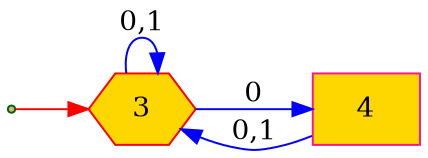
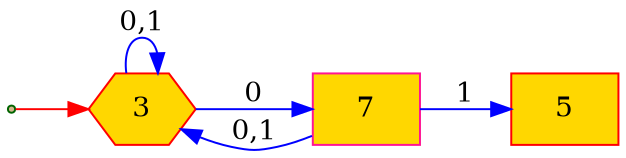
(366, 109) -> (366, 109)
none -> (565, 109)
